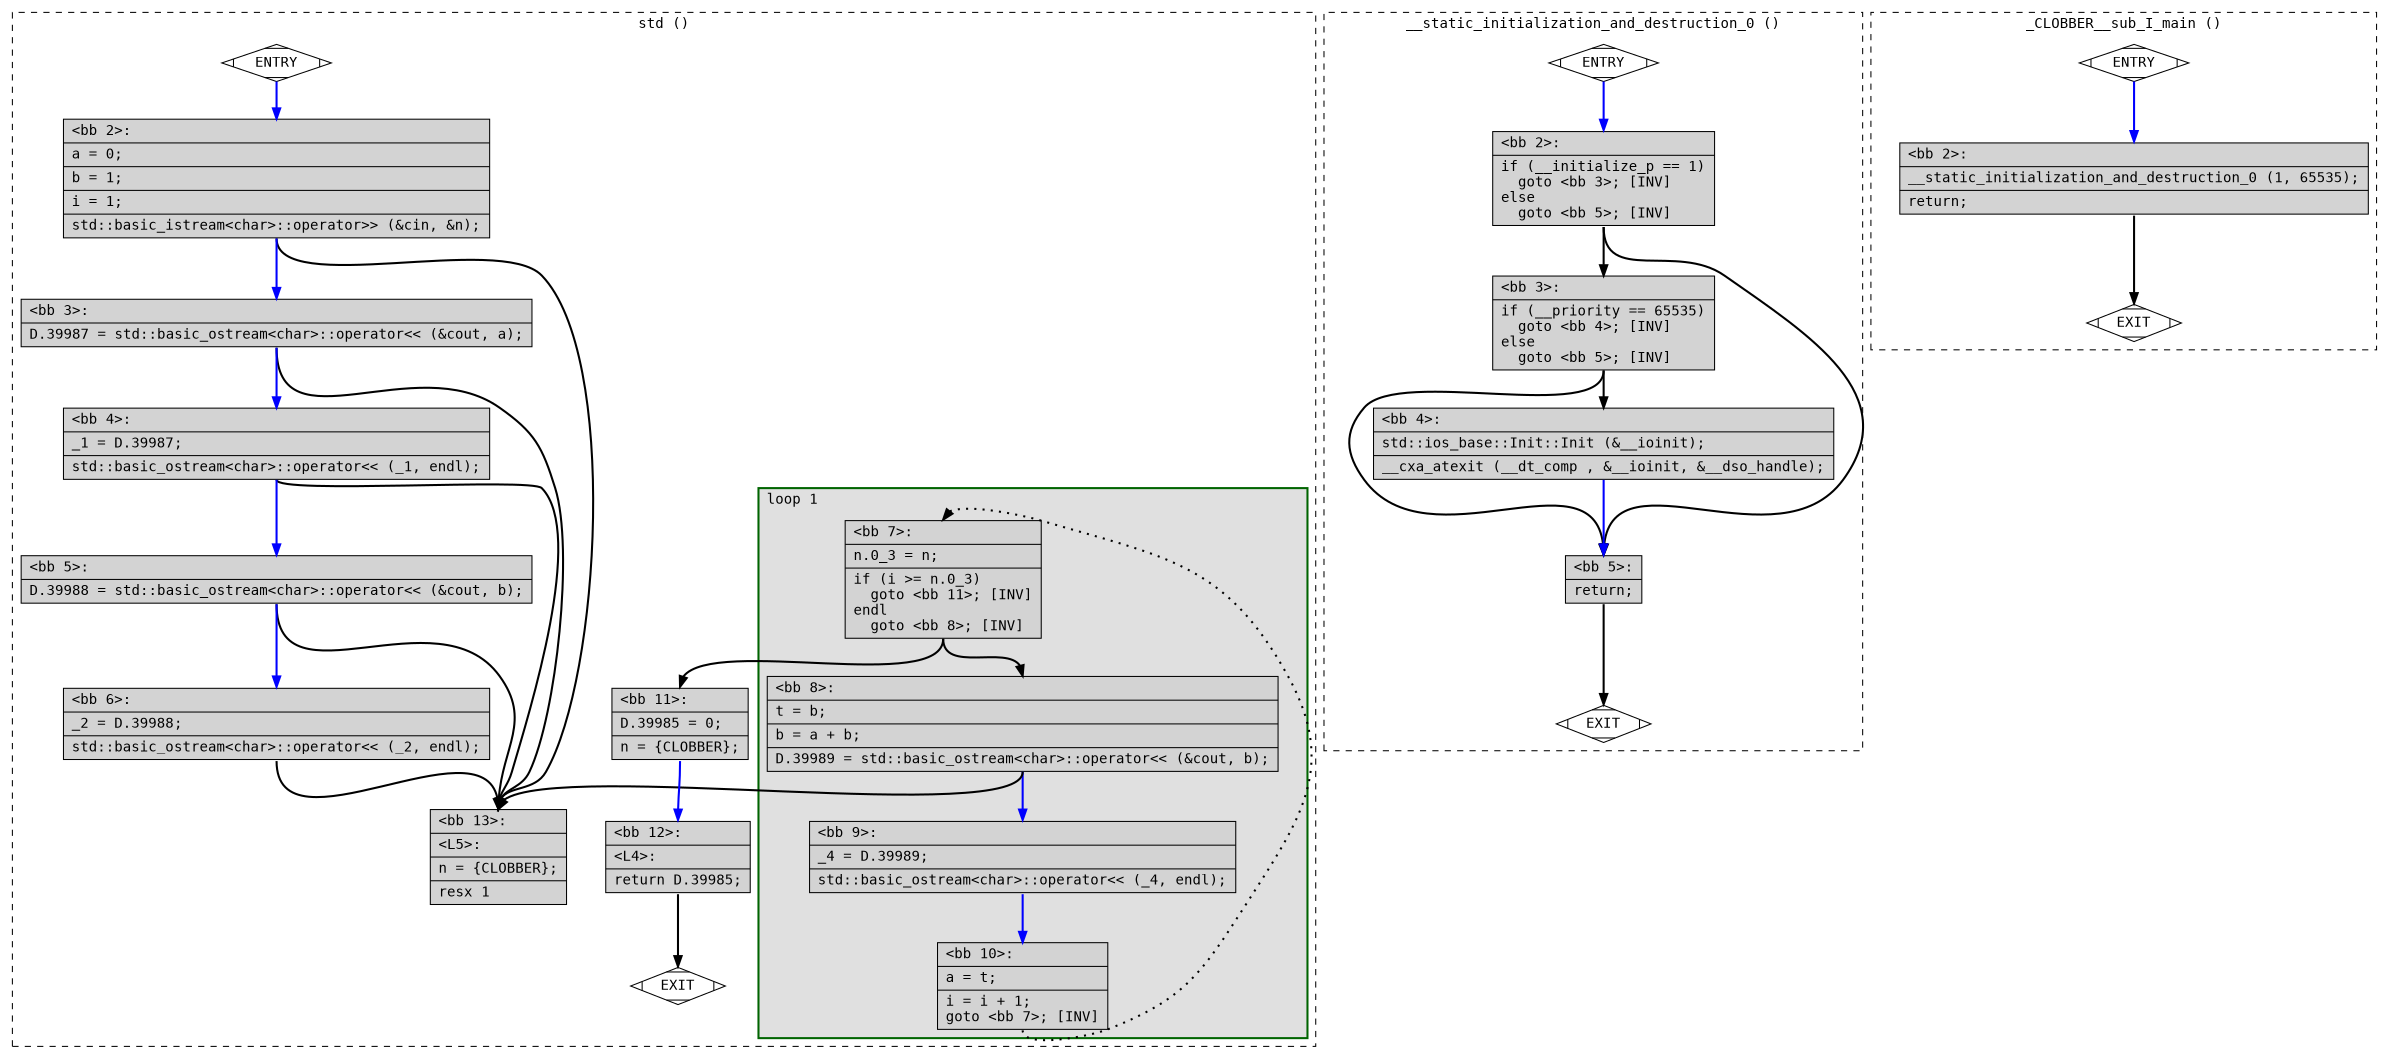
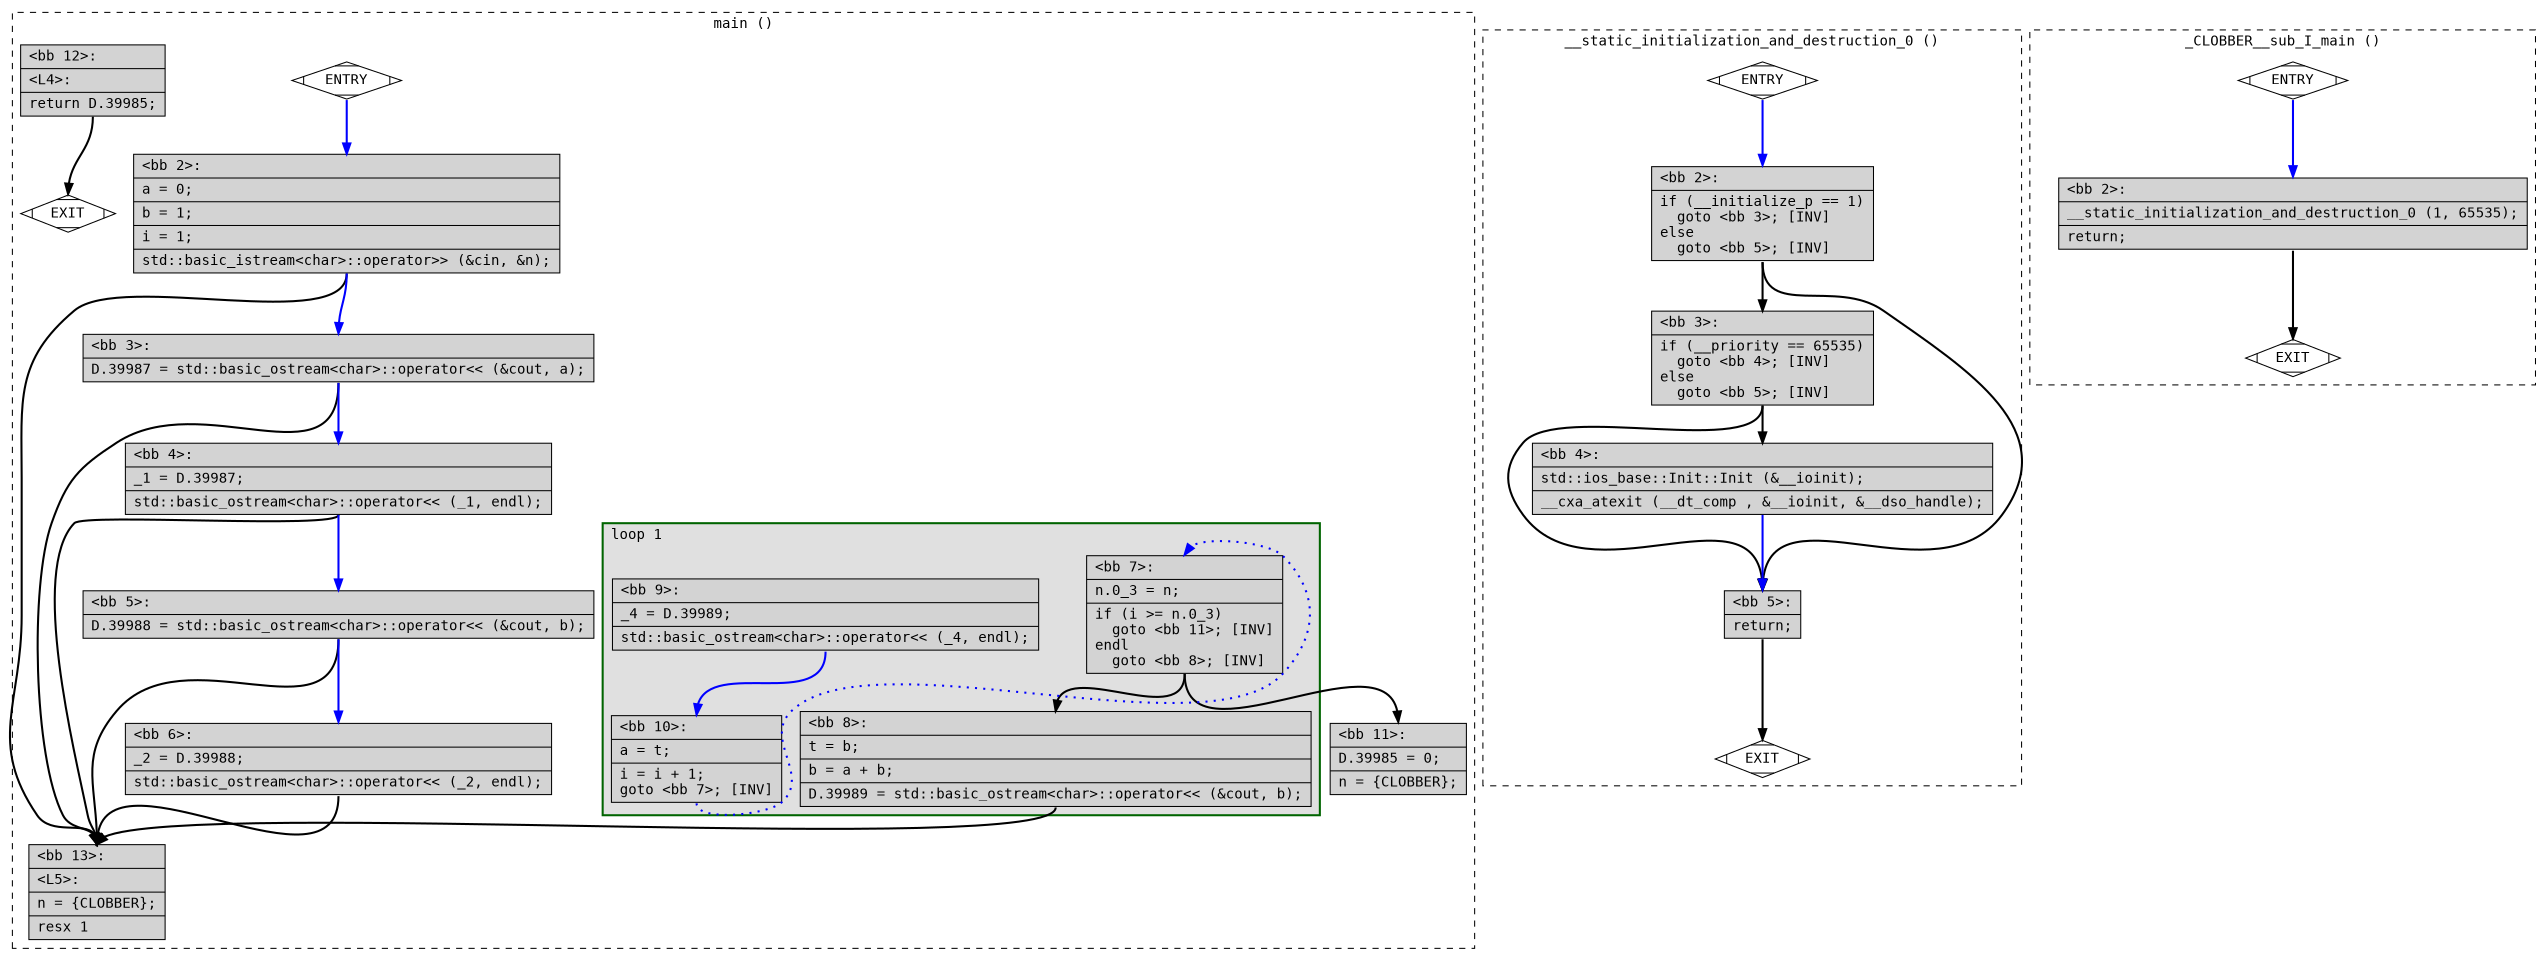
(664, 24) -> (744, 24)
(1297, 695) -> (1034, 694)
(680, 780) -> none
(1023, 791) -> none
